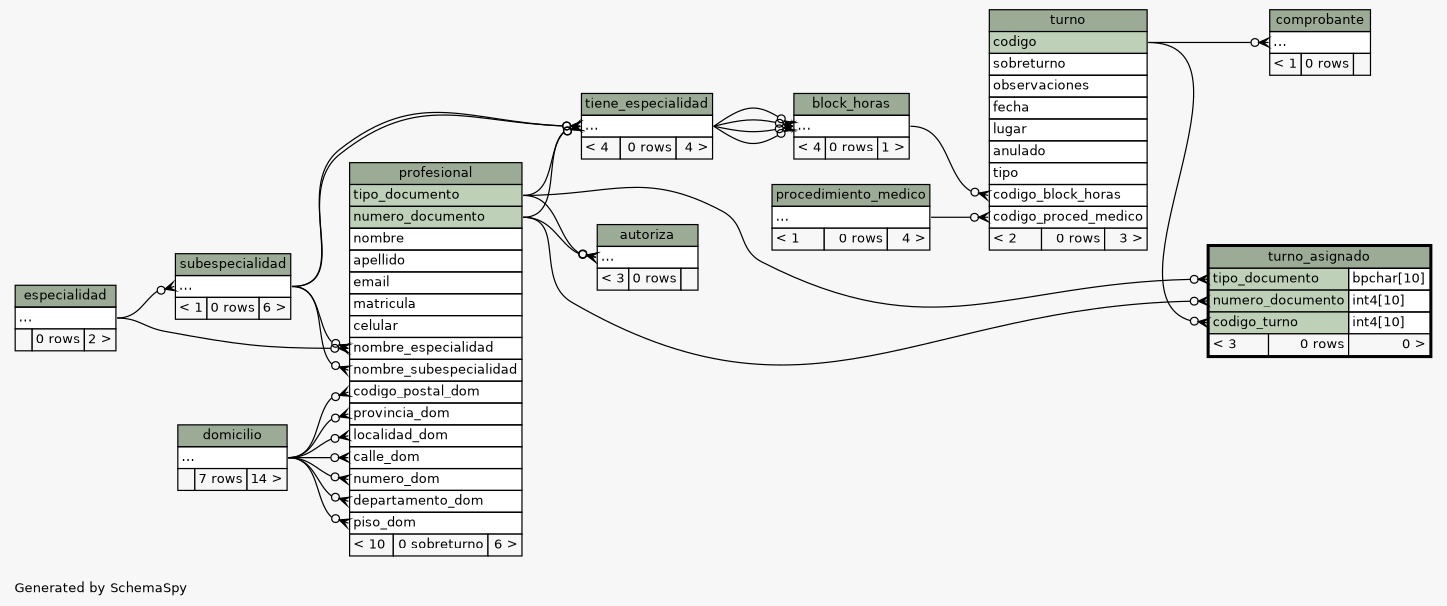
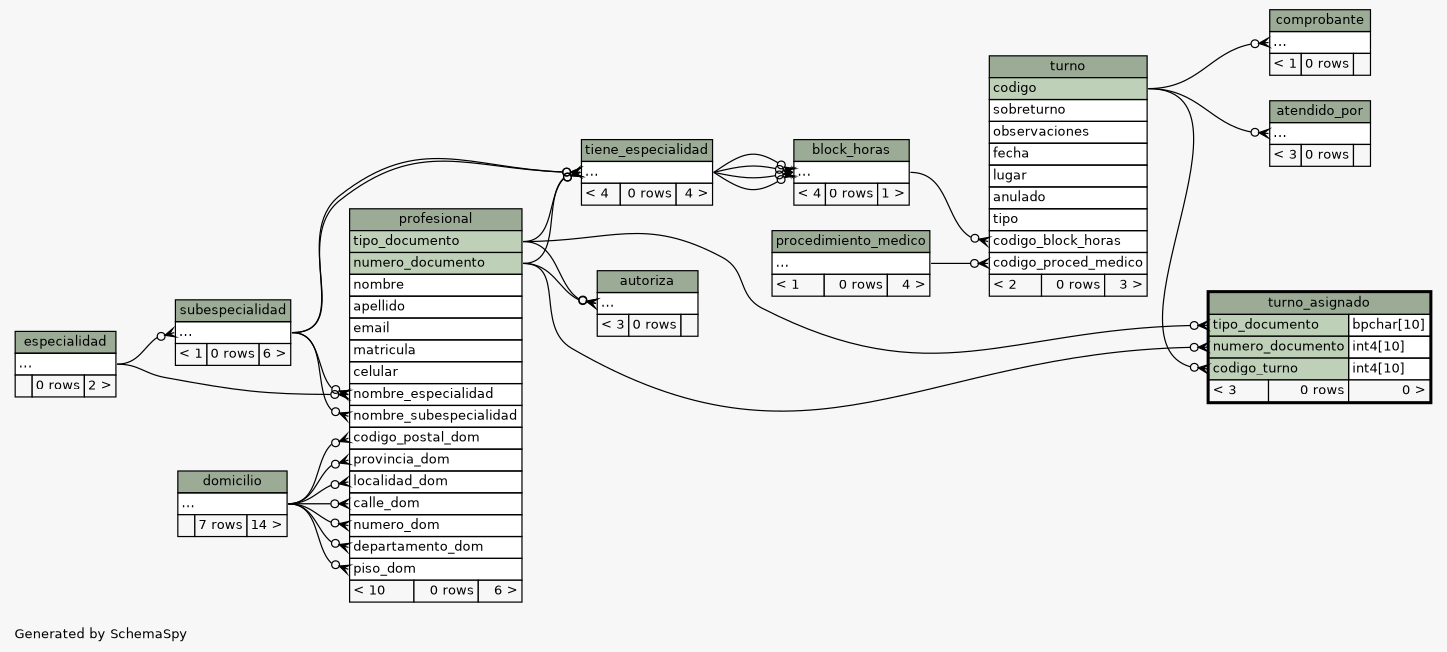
none -> (1319, 134)
(441, 544) -> (452, 591)
